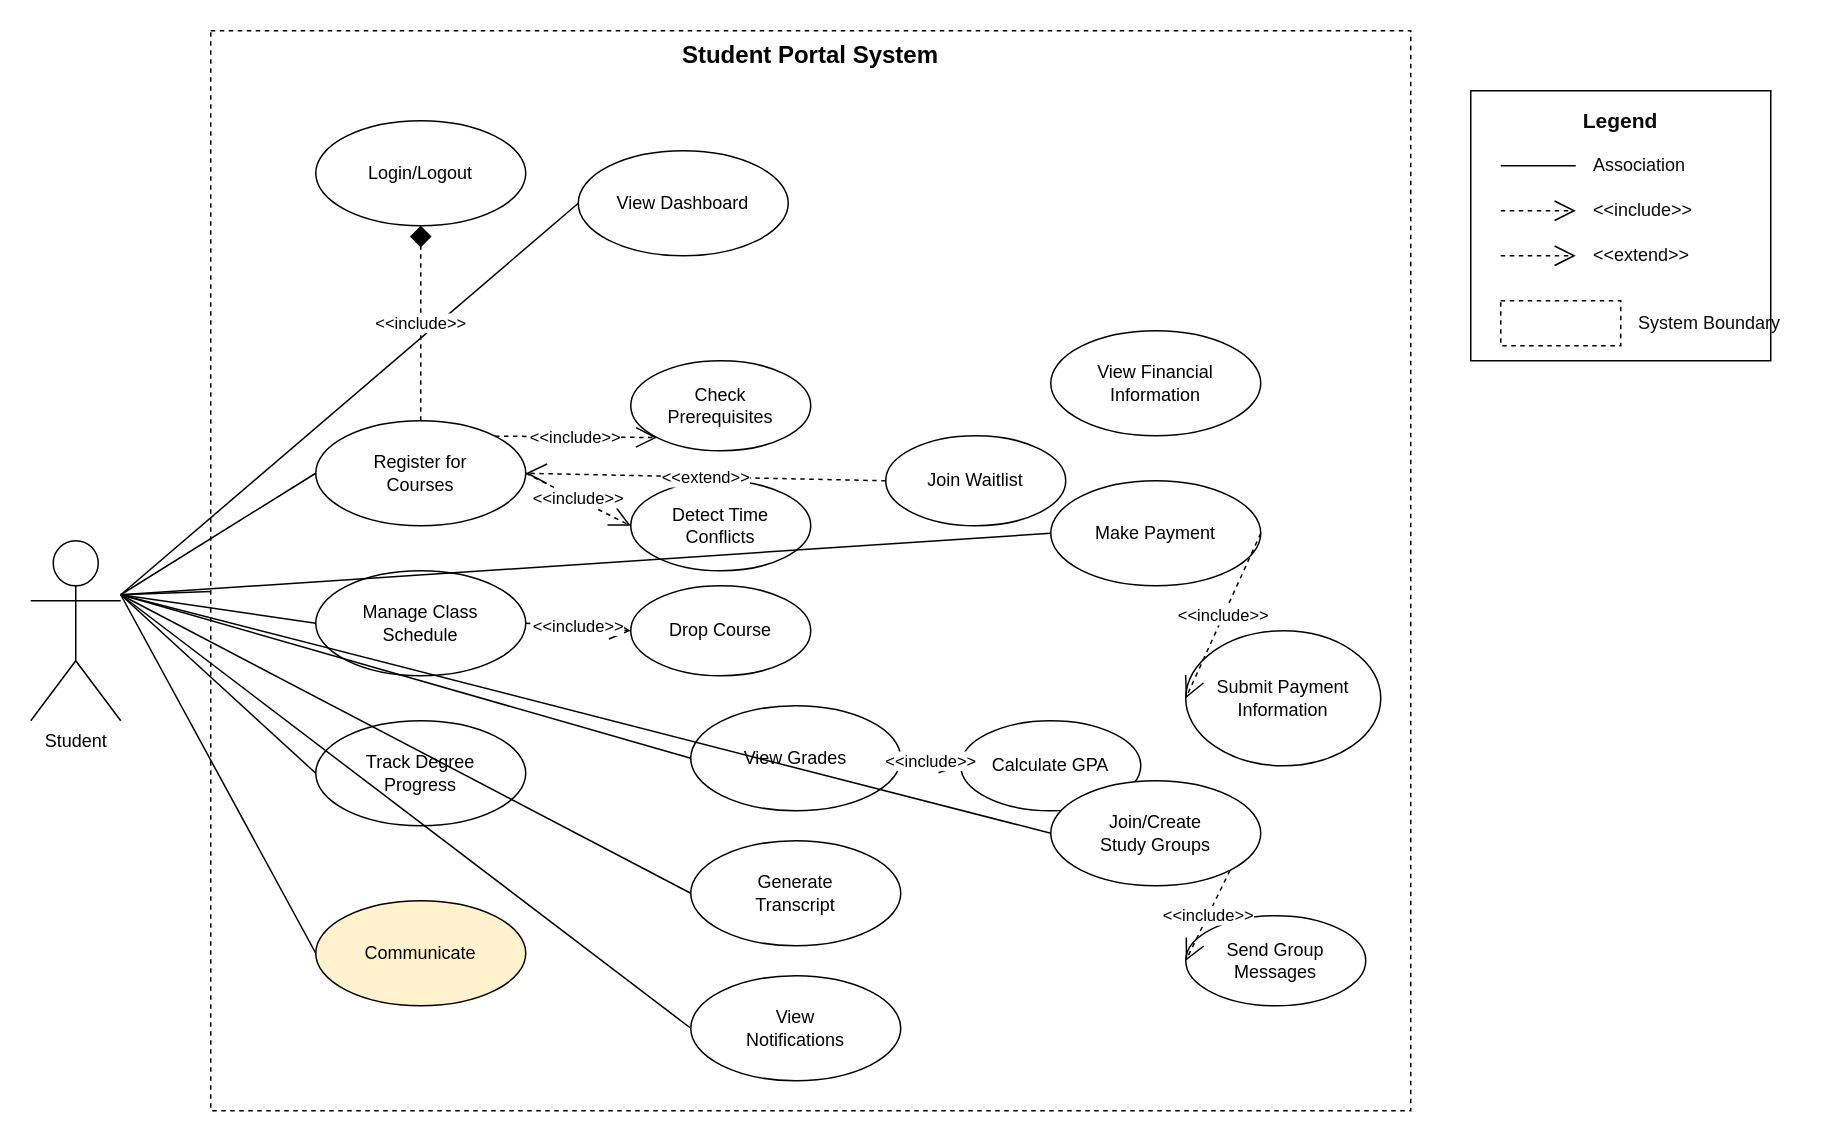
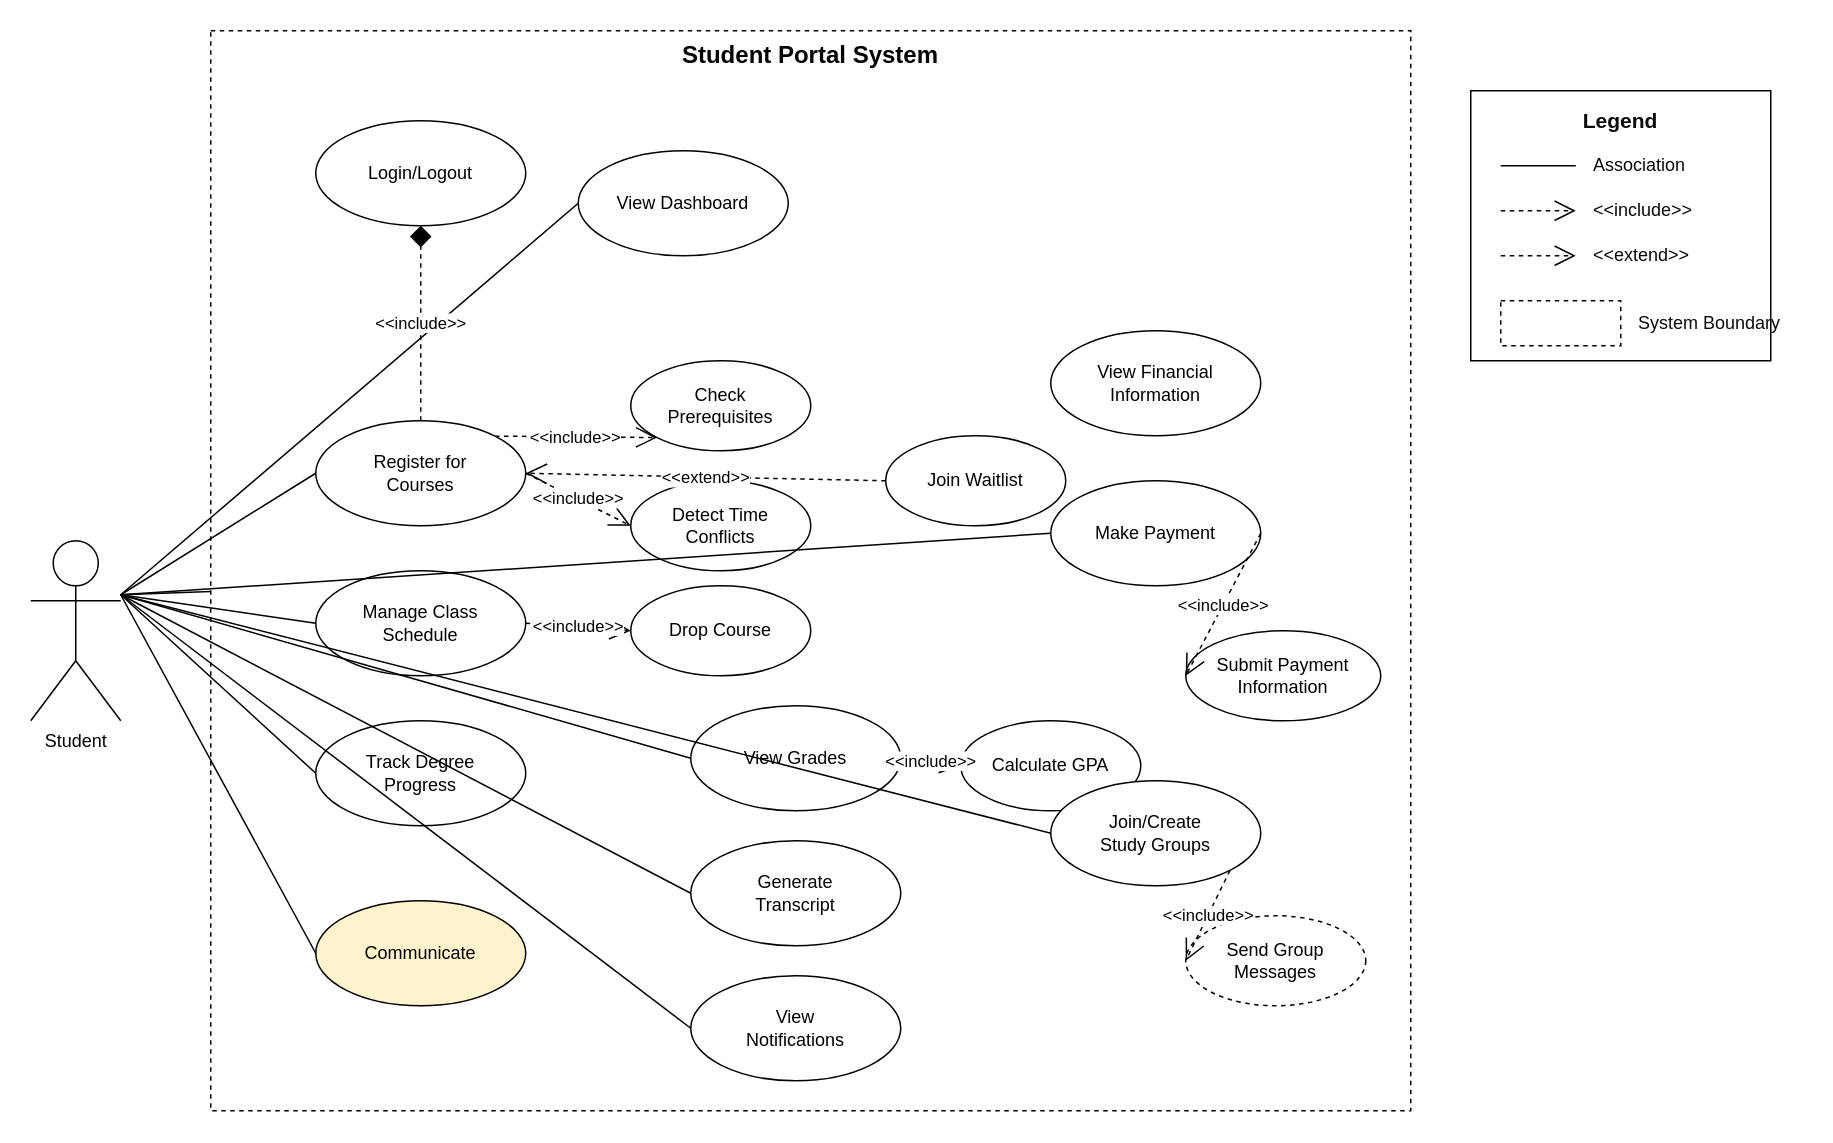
(1283, 698) -> (1283, 676)
(1276, 961) -> (1276, 961)
